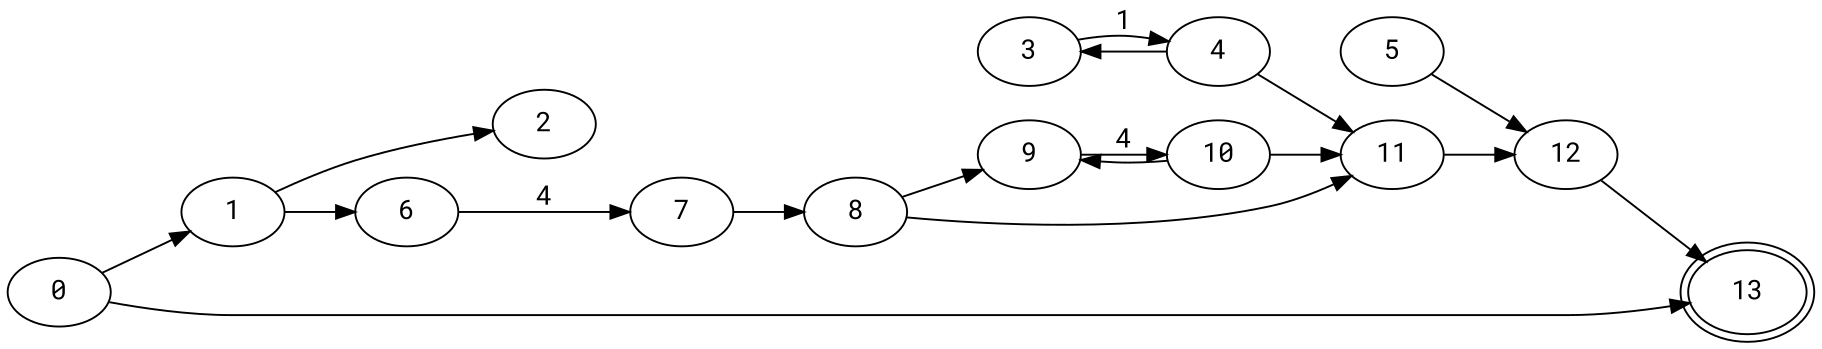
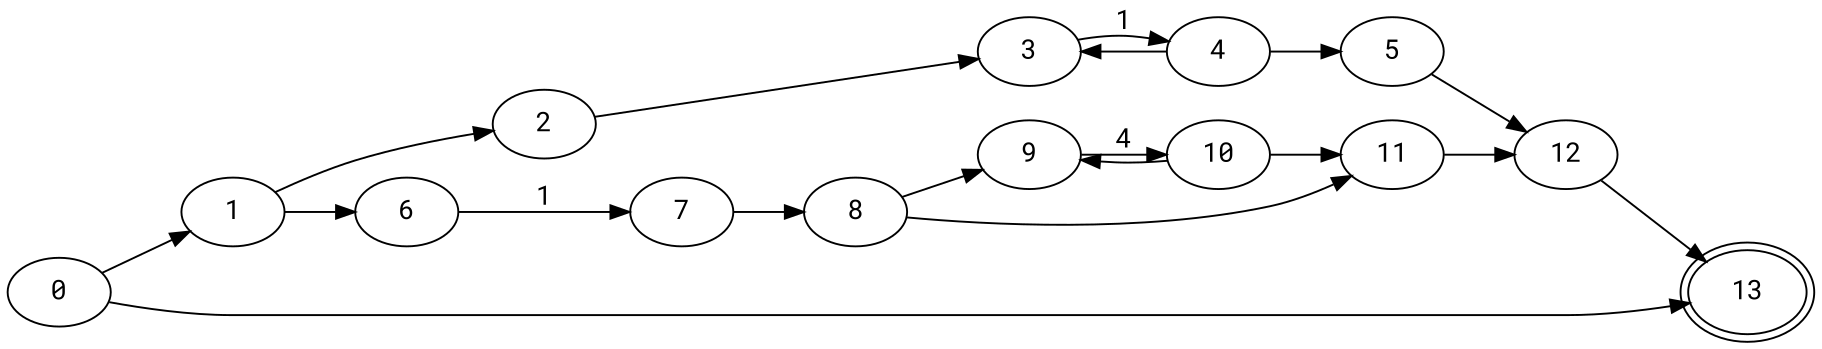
none -> (777, 89)
(1297, 98) -> (1296, 52)
(544, 198) -> (544, 198)
